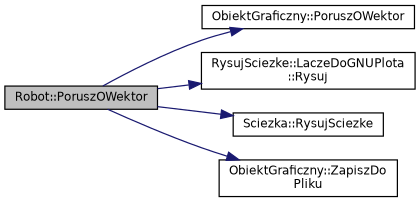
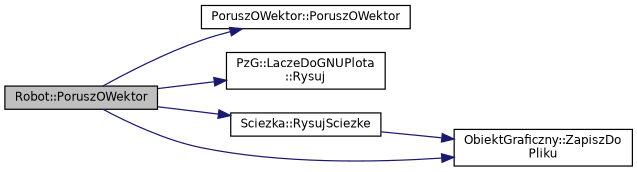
(308, 17) -> (306, 17)
(308, 71) -> (306, 71)
none -> (411, 135)
